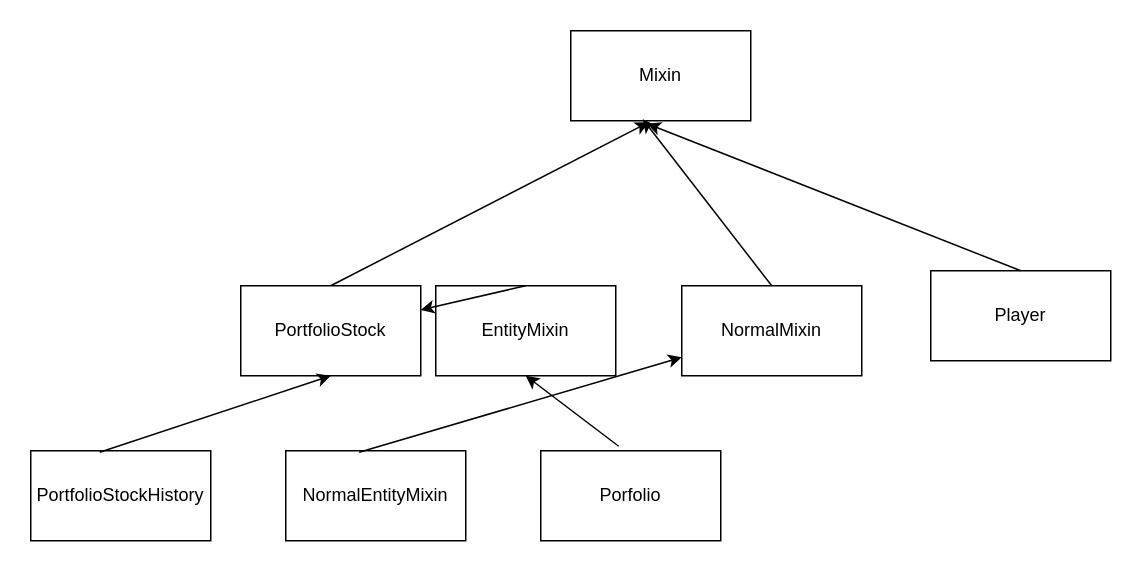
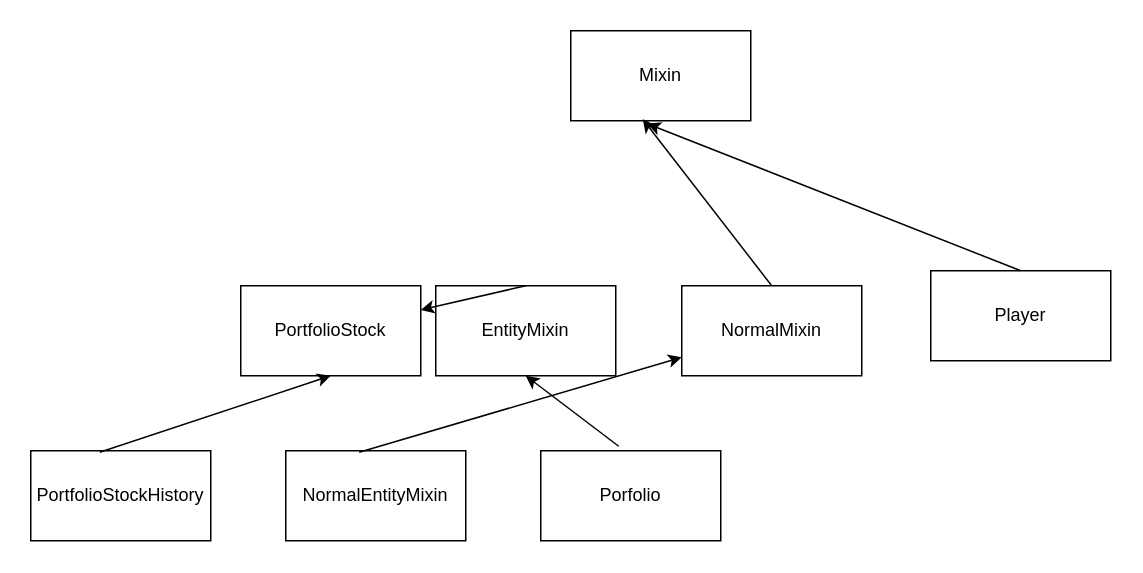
(485, 206) -> none
